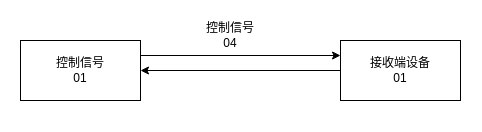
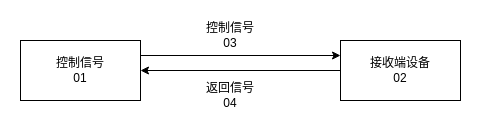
(231, 36) -> (231, 36)
(401, 71) -> (401, 71)
none -> (231, 96)
